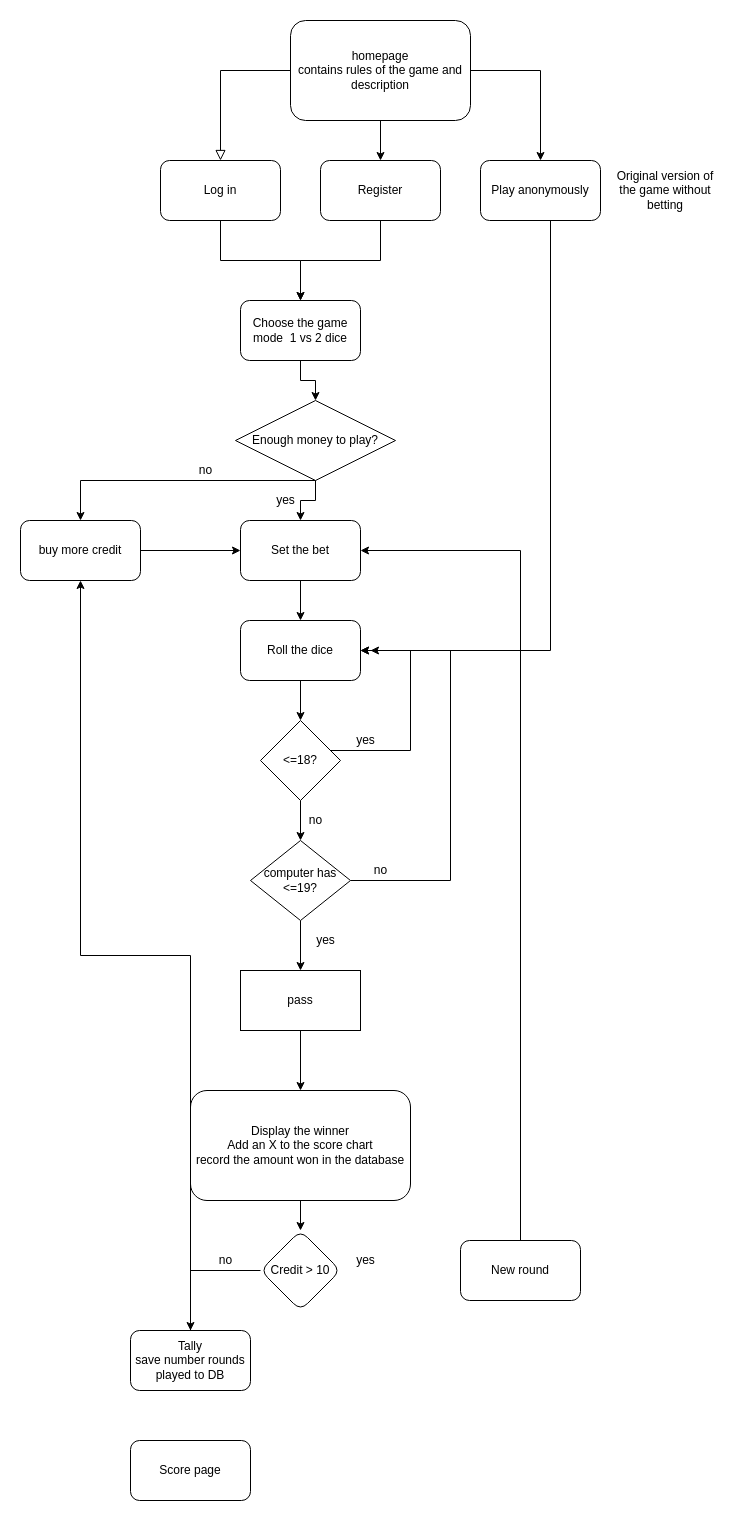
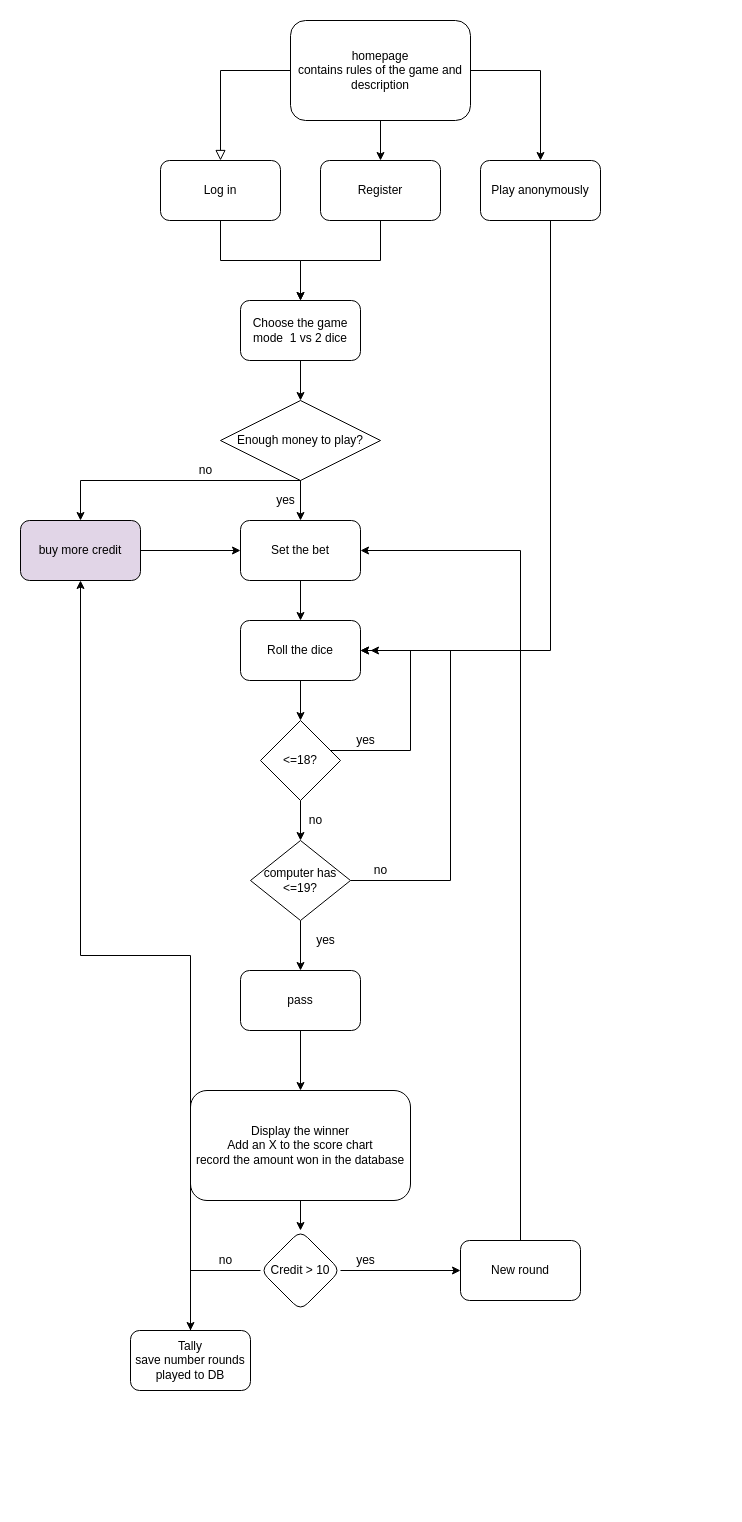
(666, 191) -> none
(316, 441) -> (301, 441)
(81, 551) -> (81, 551)
(301, 1001) -> (301, 1001)
none -> (397, 1271)
(191, 1471) -> none
